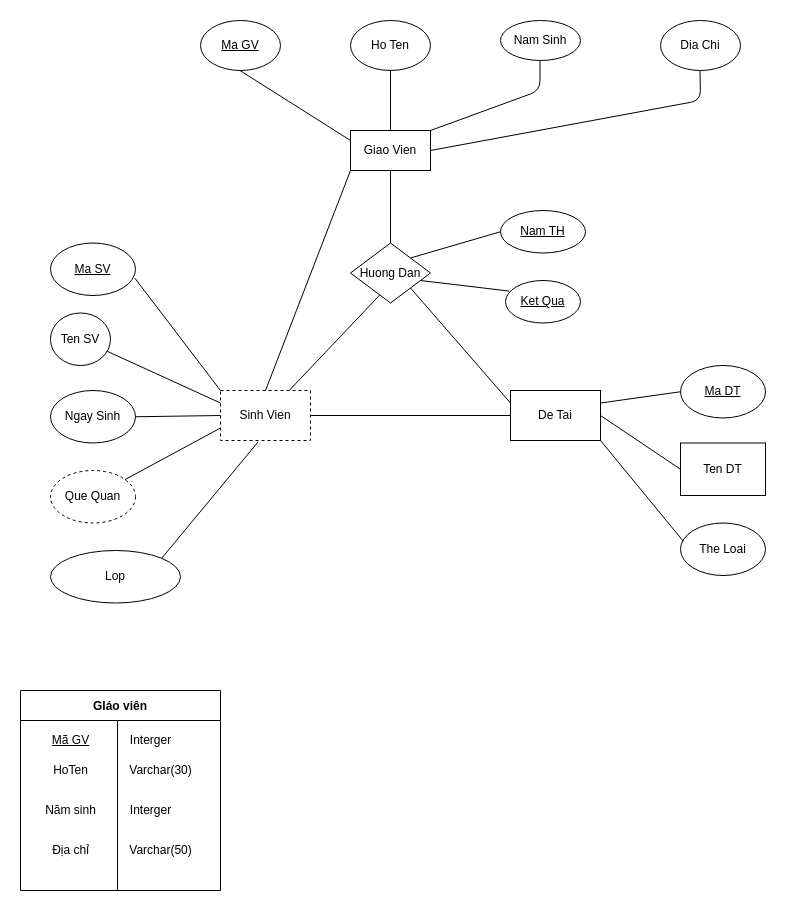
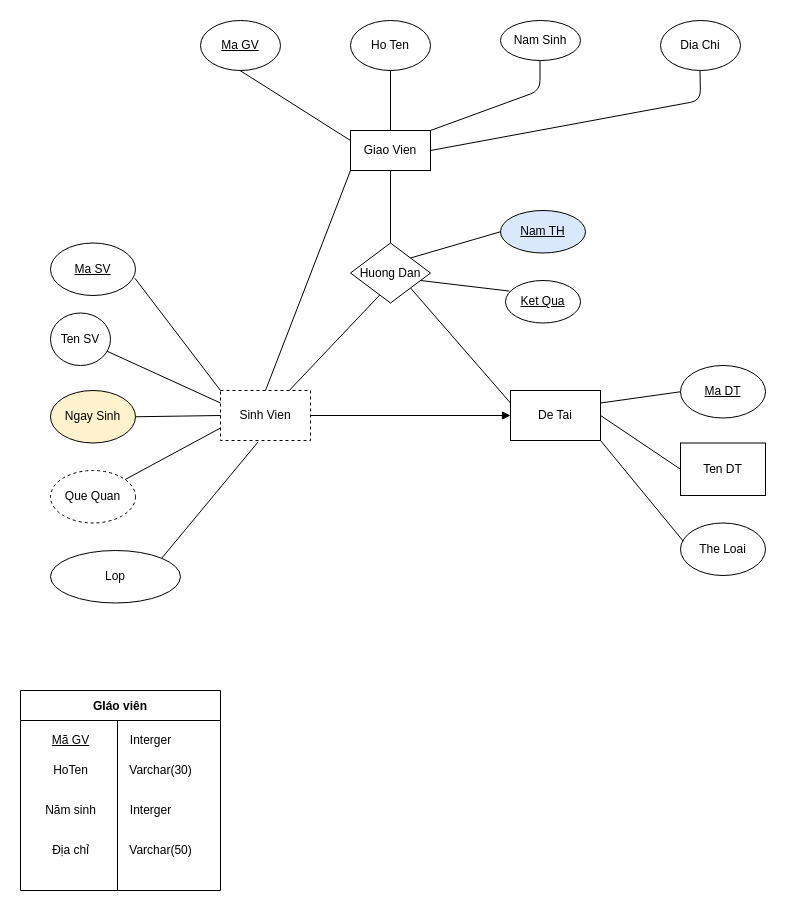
(543, 232) -> (543, 232)
(504, 416) -> (501, 416)
(93, 417) -> (93, 417)
